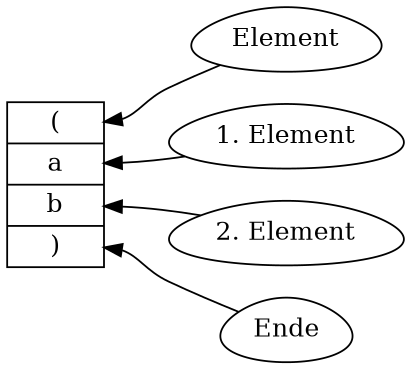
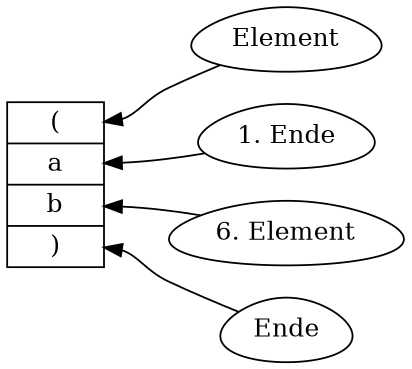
(286, 136) -> (286, 136)
(286, 233) -> (286, 233)
